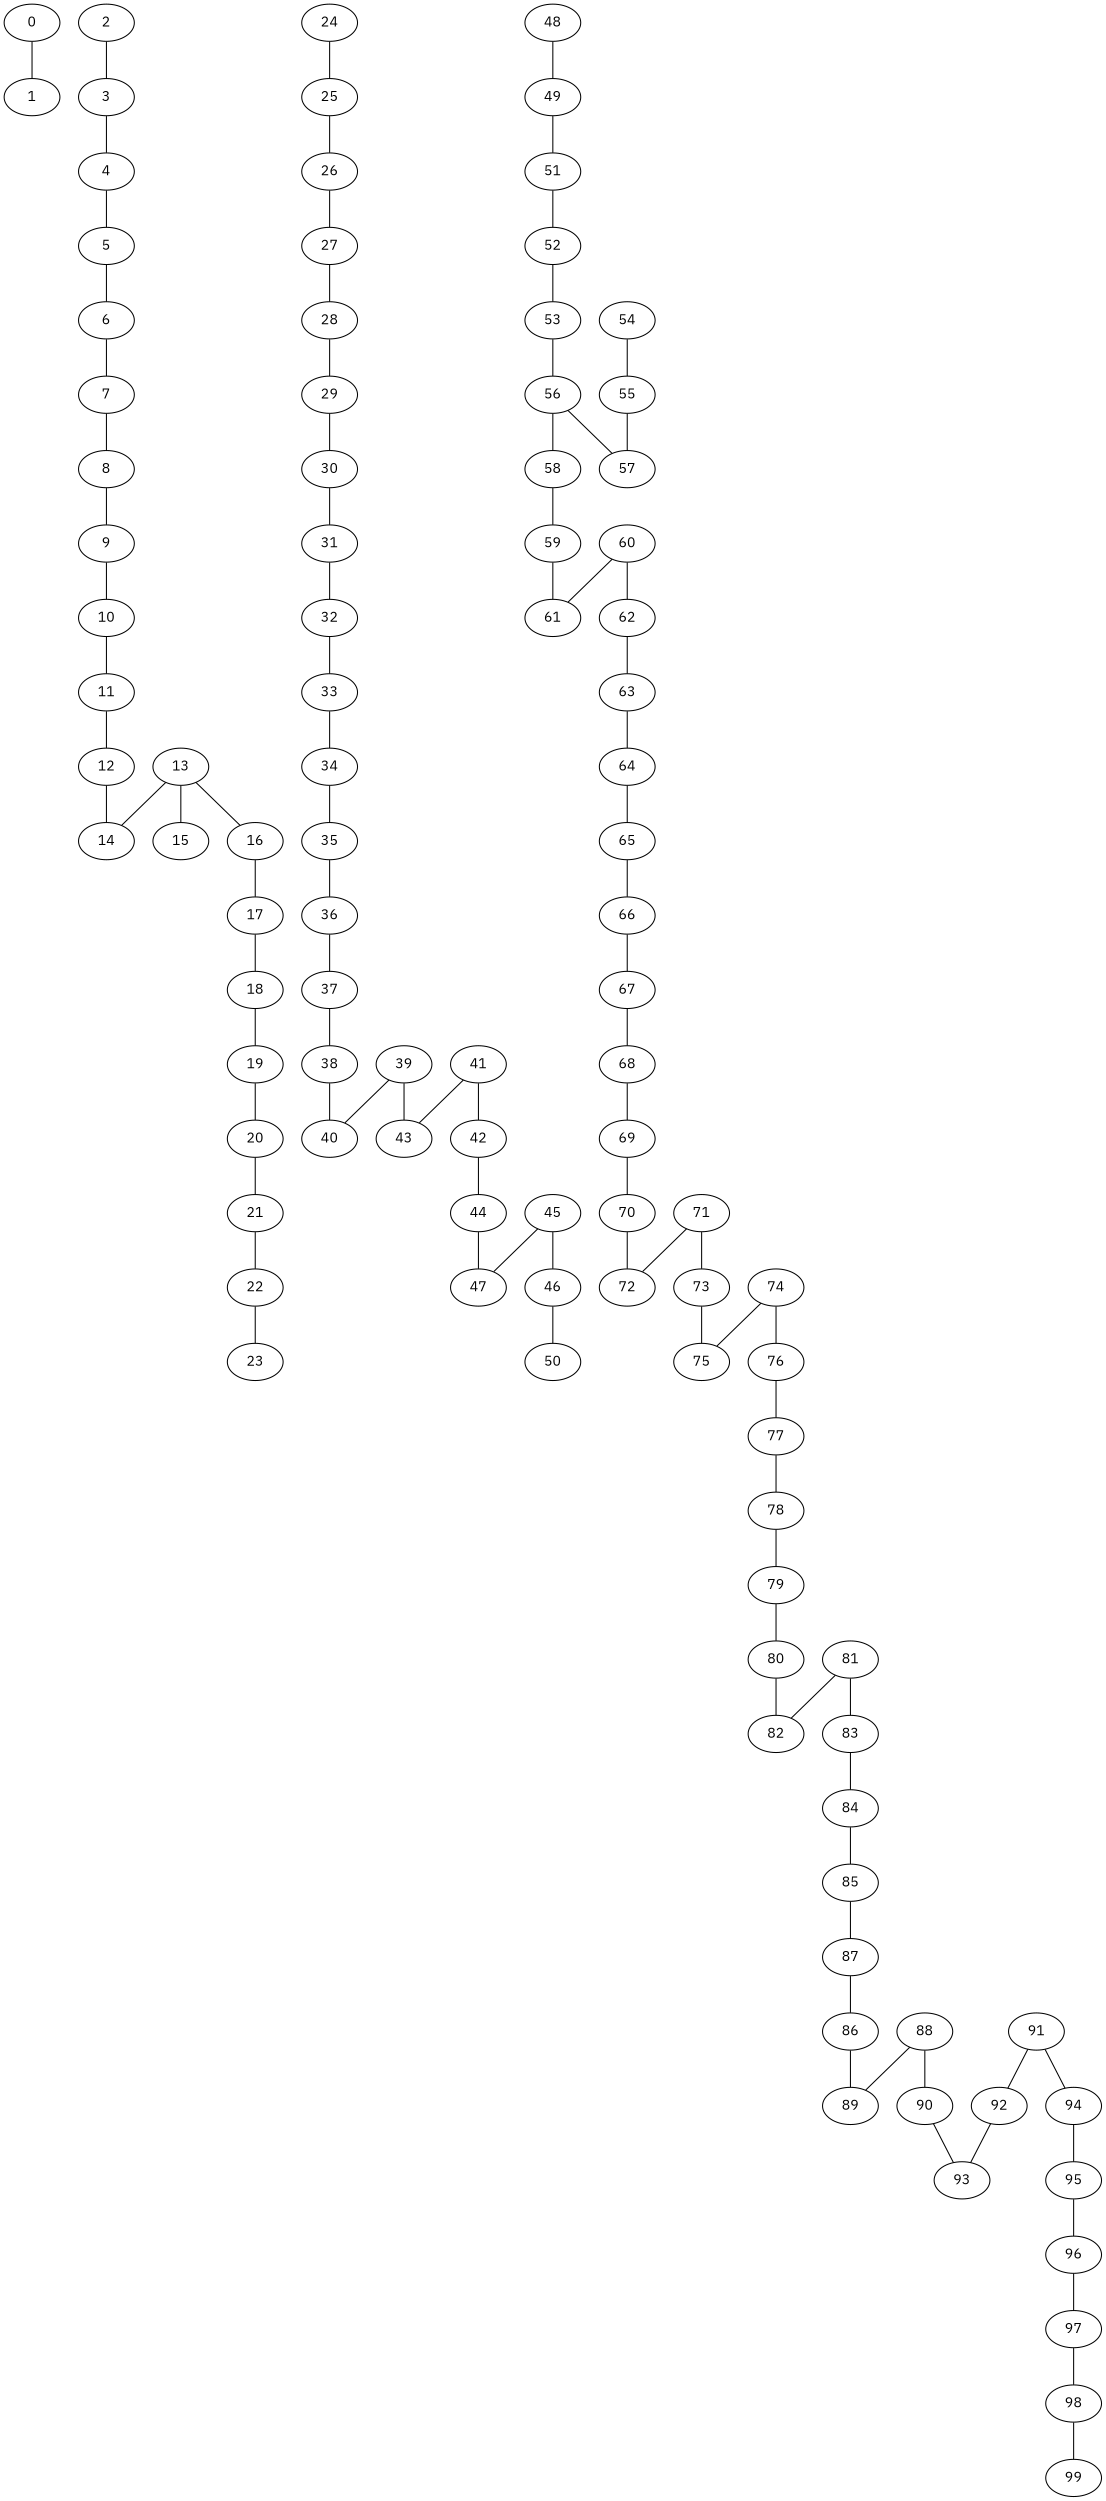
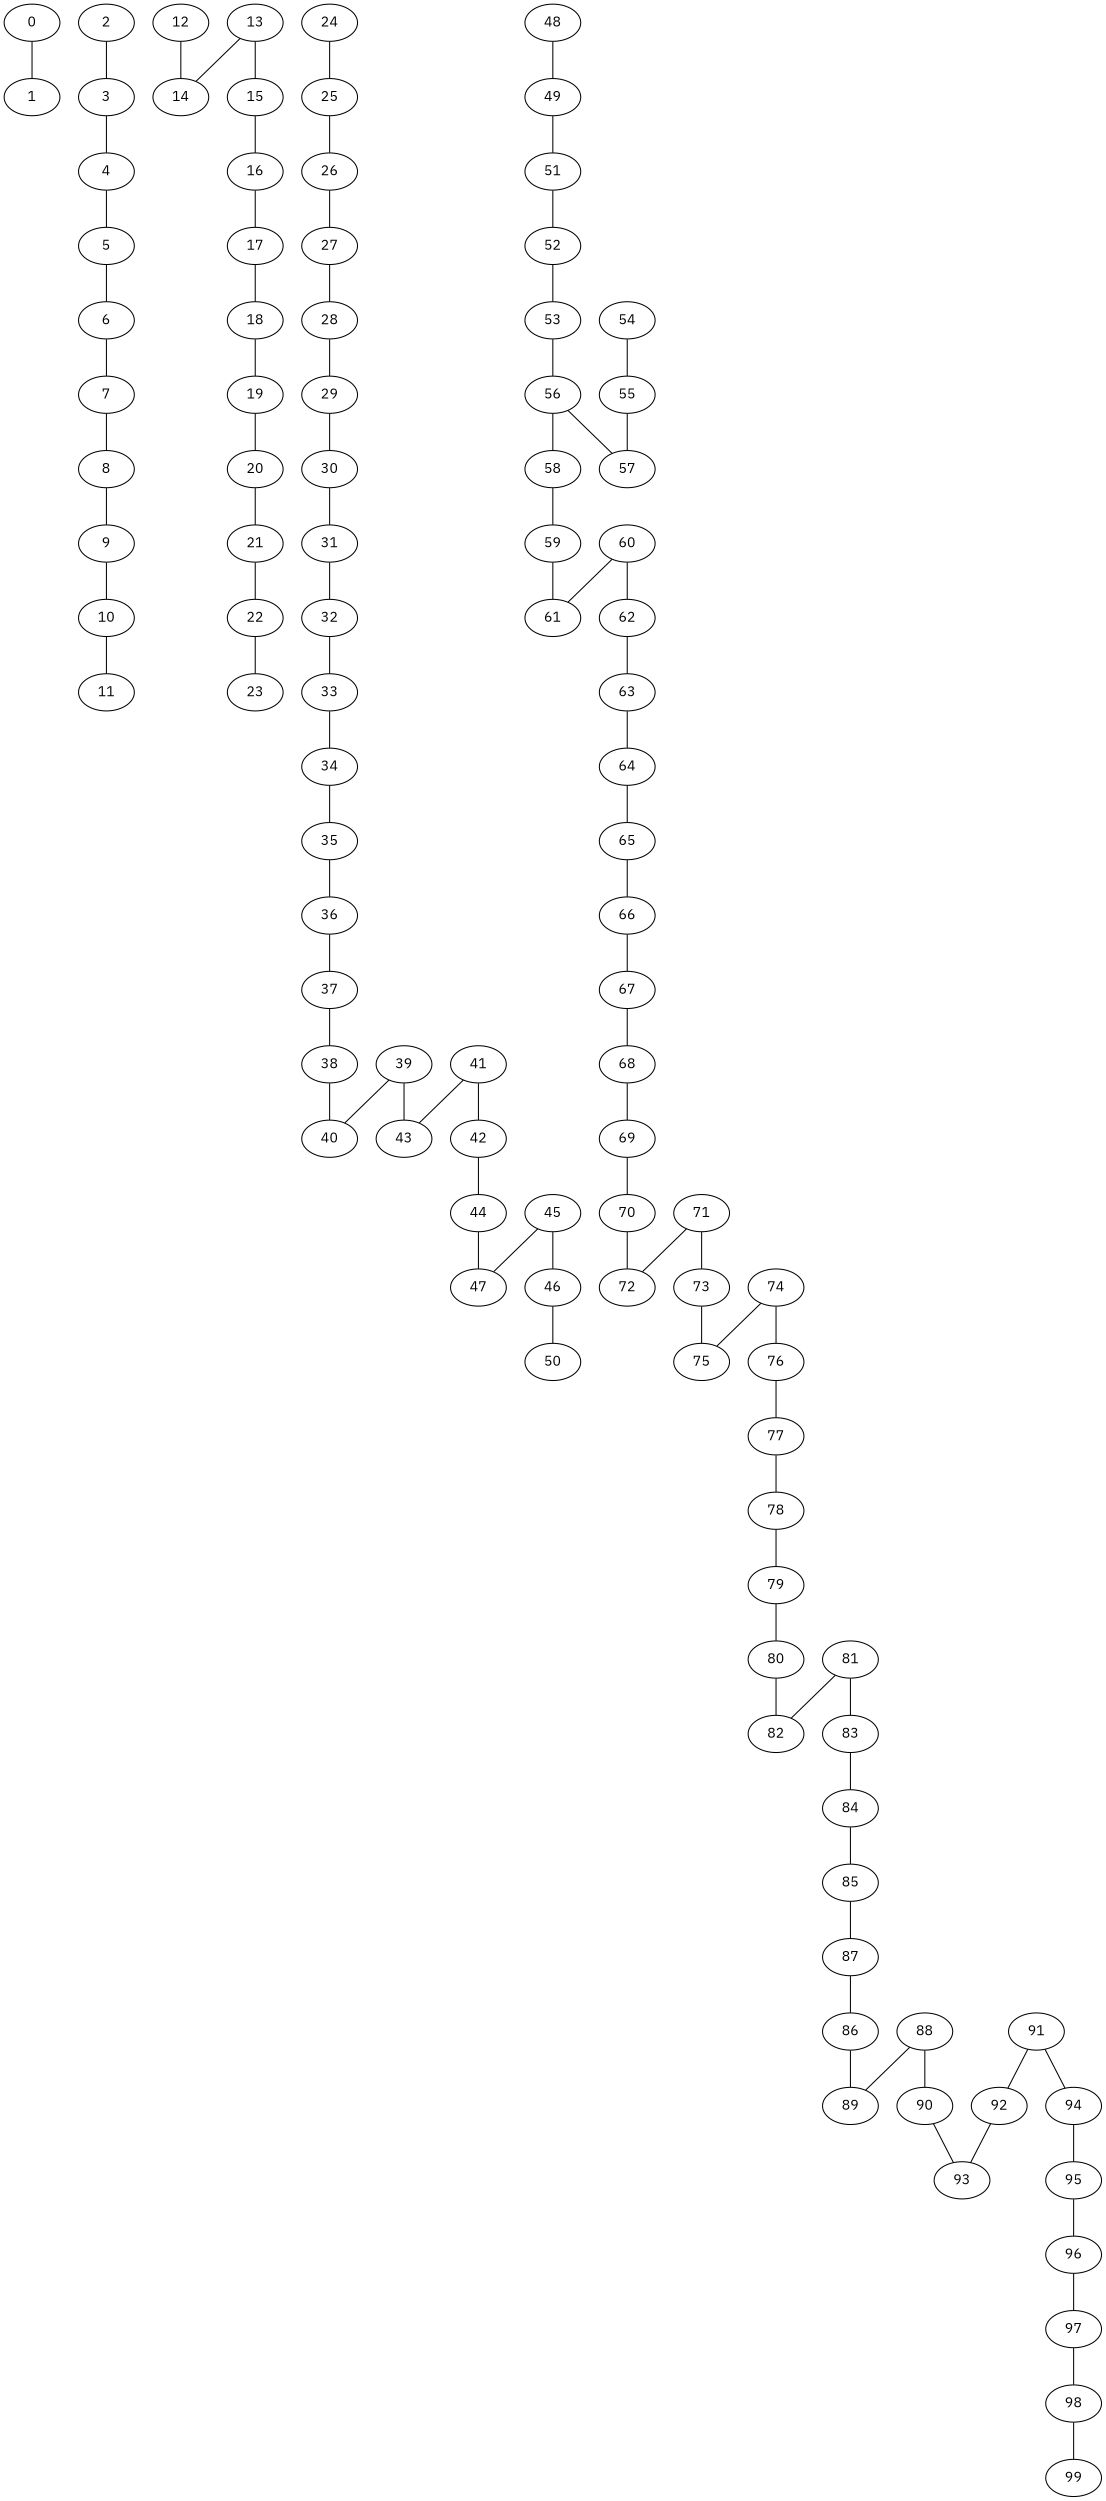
(106, 730) -> none
(218, 804) -> (255, 134)
